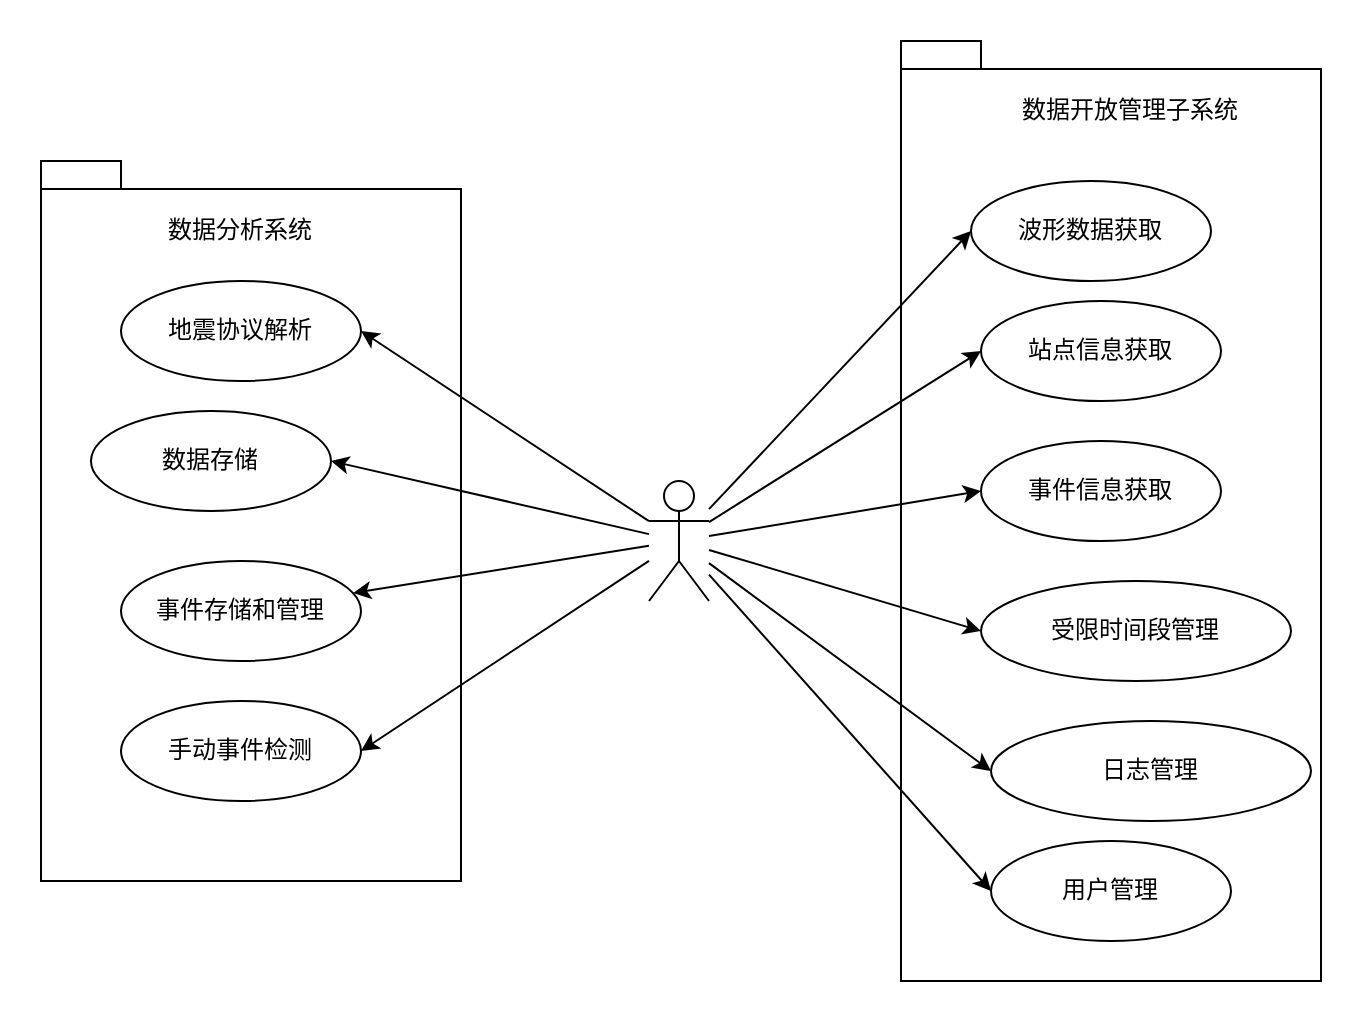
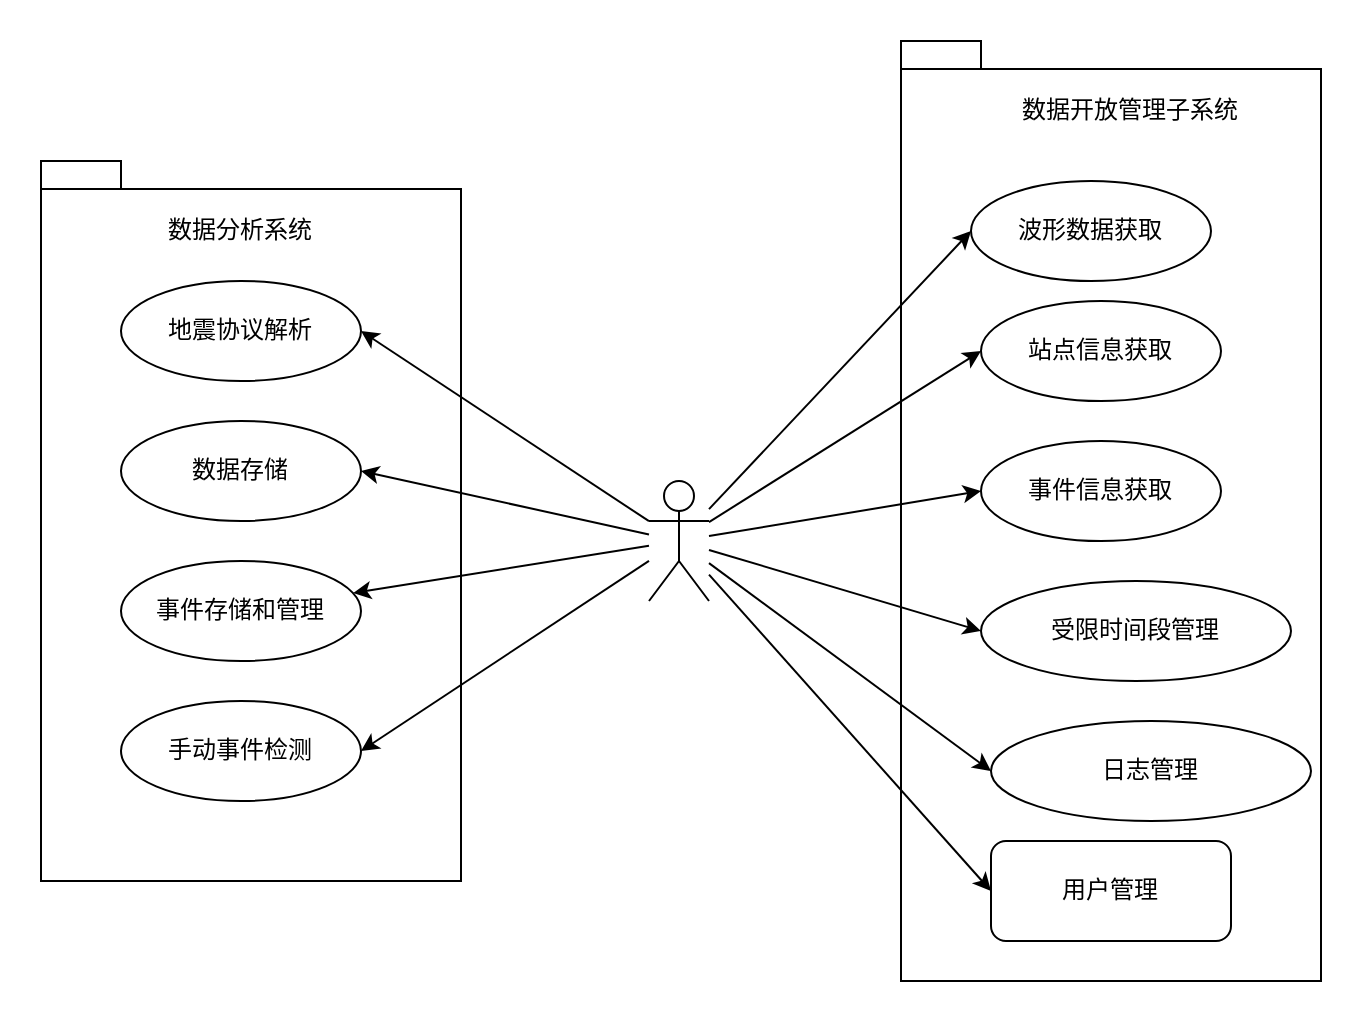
(211, 461) -> (241, 471)
(1111, 891) -> (1111, 891)
